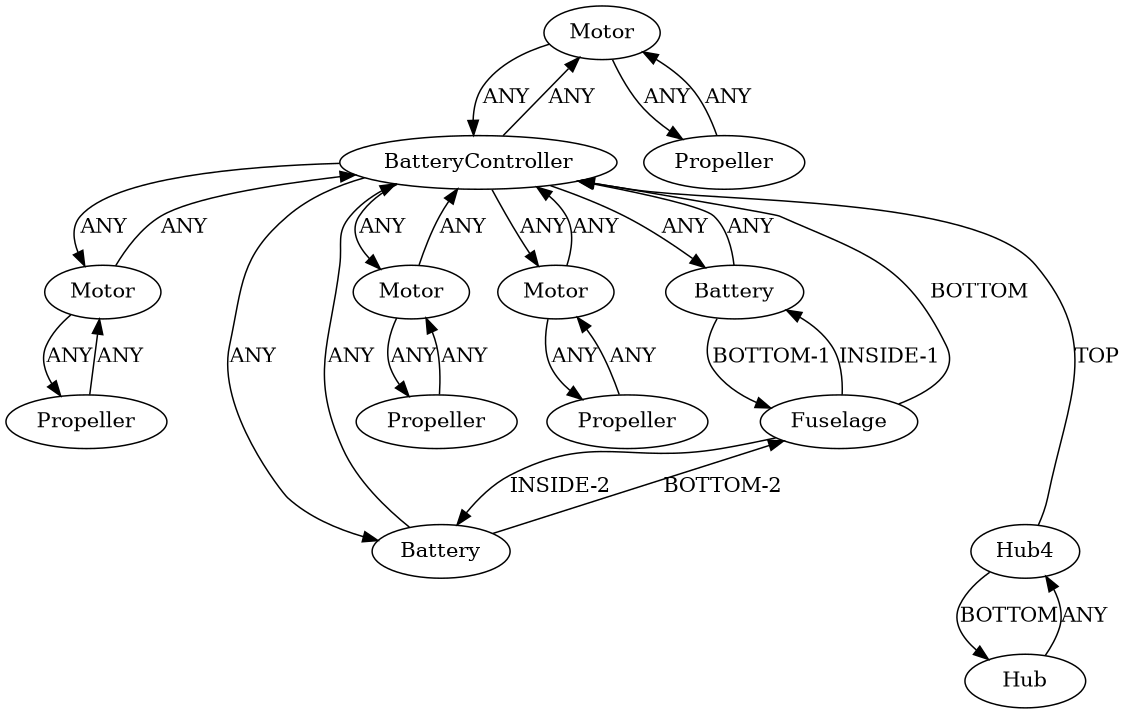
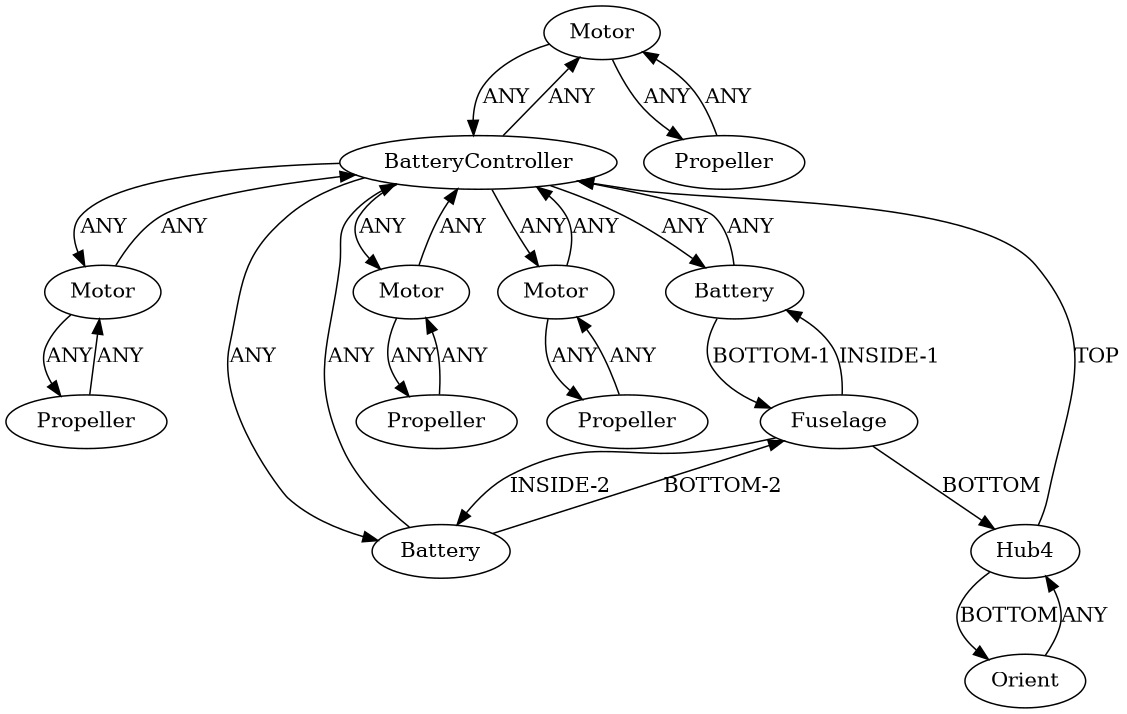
(832, 239) -> (927, 483)
(1025, 681) -> (1025, 681)
